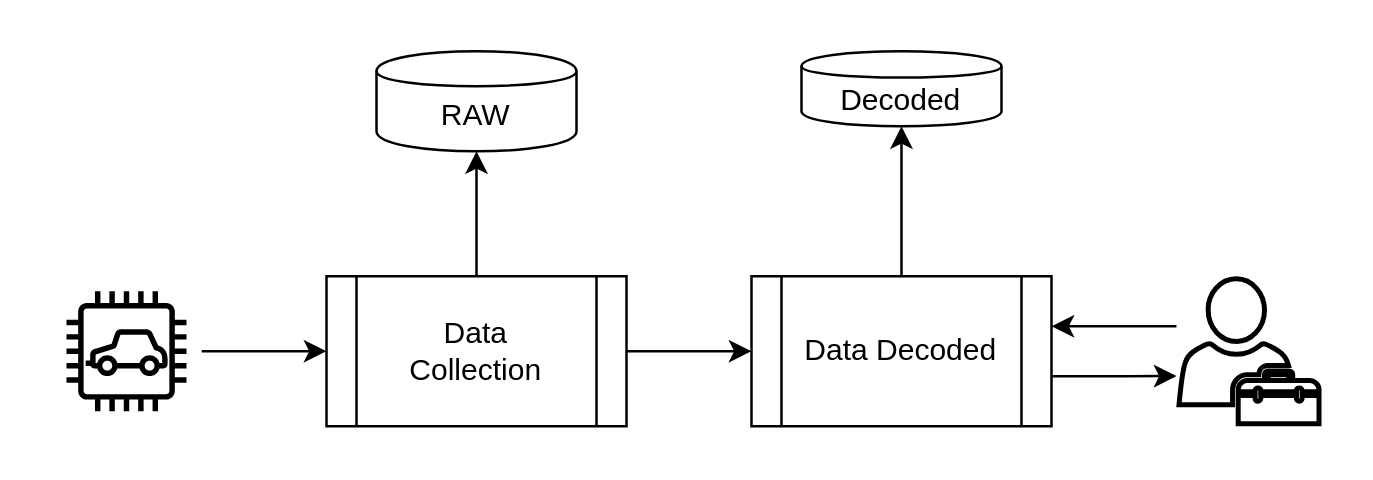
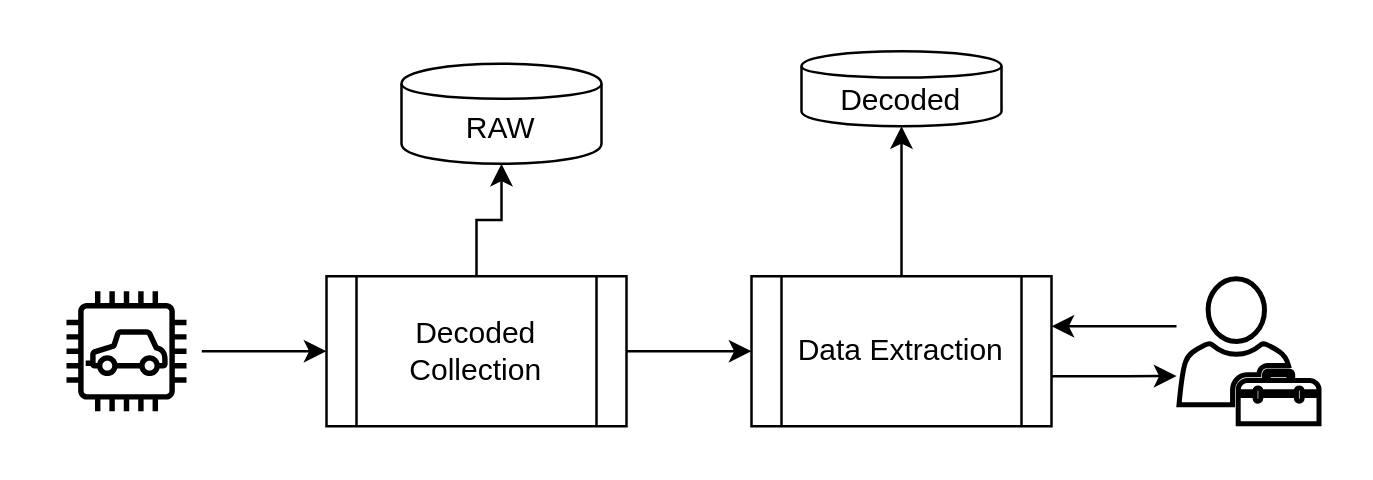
(476, 101) -> (501, 114)
(476, 351) -> (476, 351)
(901, 351) -> (901, 351)
